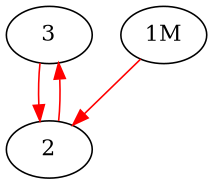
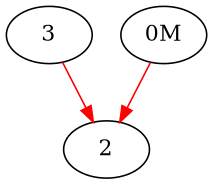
(164, 35) -> (164, 35)
(60, 100) -> none
